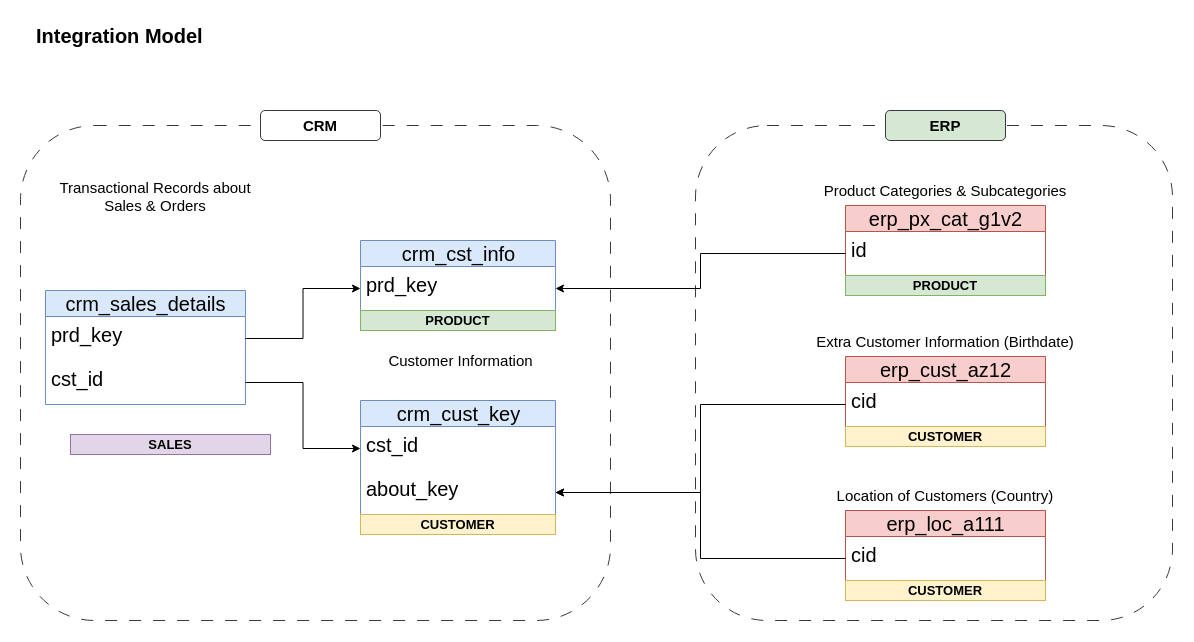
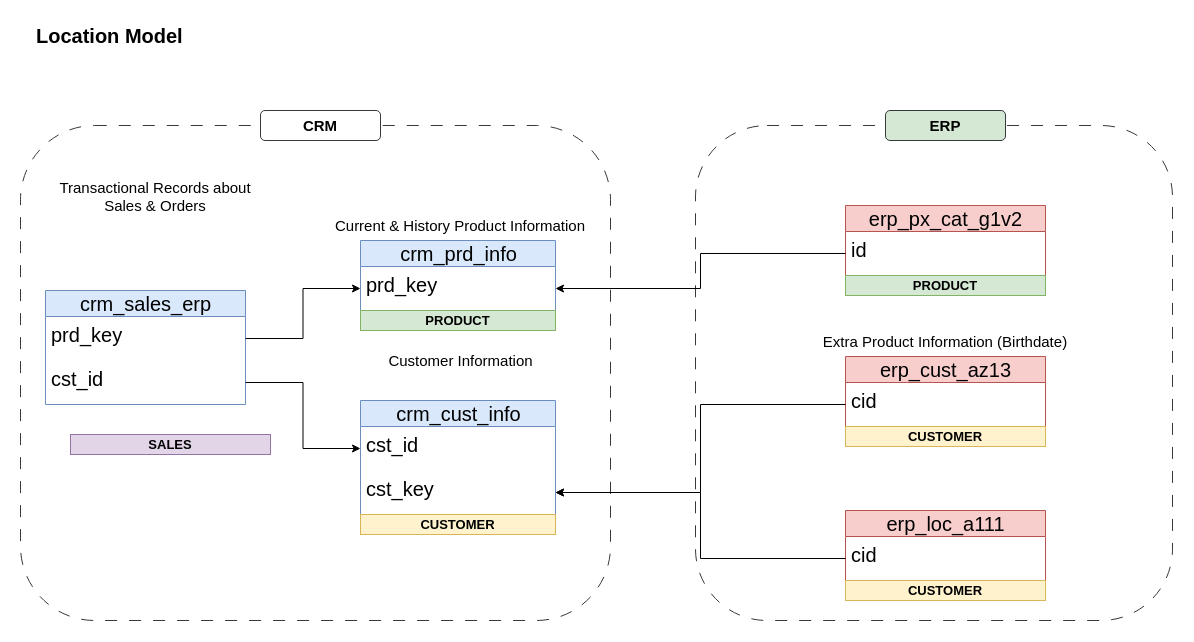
(89, 36) -> (79, 36)
(946, 191) -> none
none -> (461, 226)
(459, 254) -> (459, 254)
(146, 304) -> (146, 304)
(946, 342) -> (946, 342)
(946, 370) -> (946, 370)
(459, 414) -> (459, 414)
(417, 490) -> (406, 490)
(946, 496) -> none
